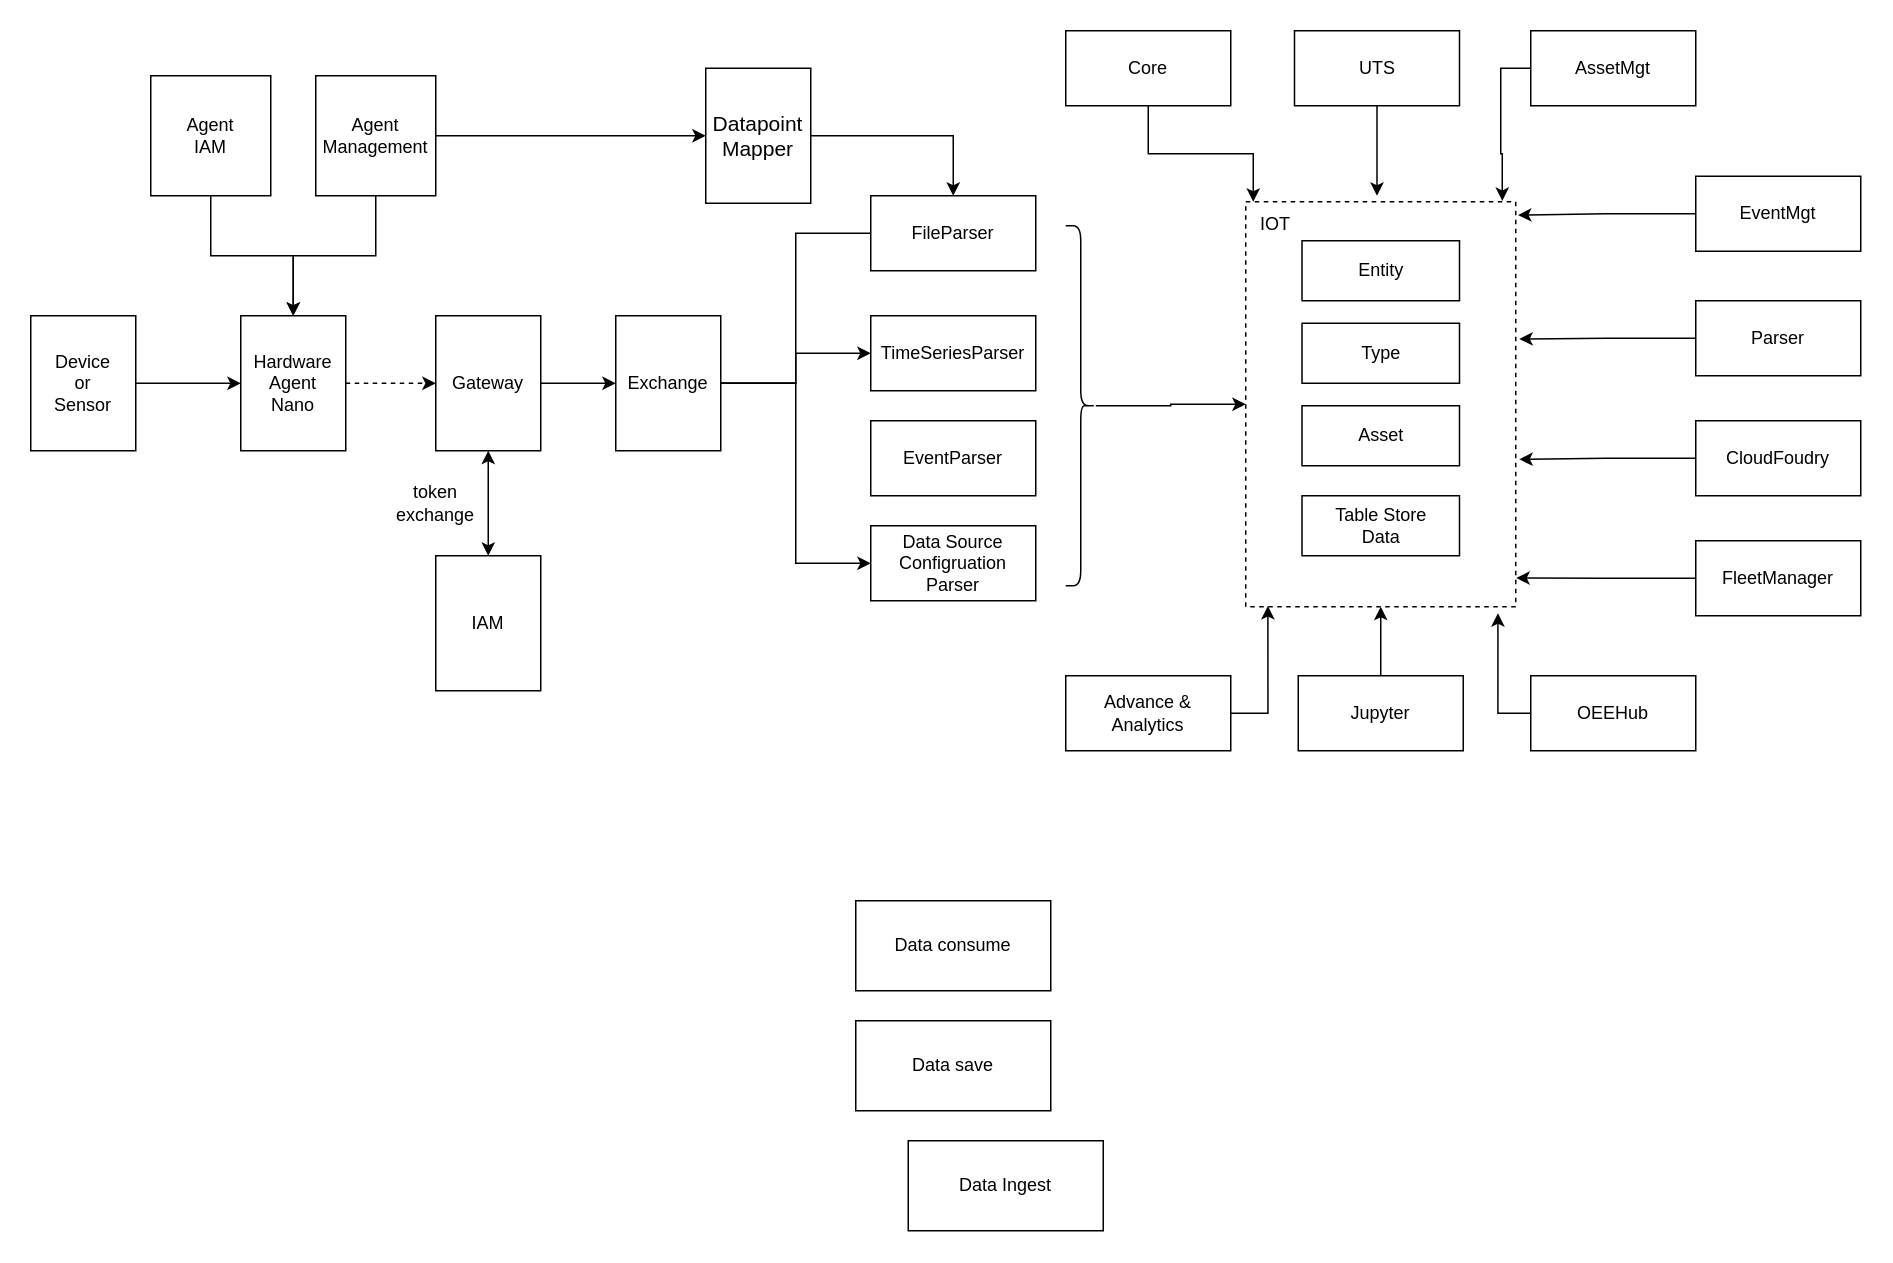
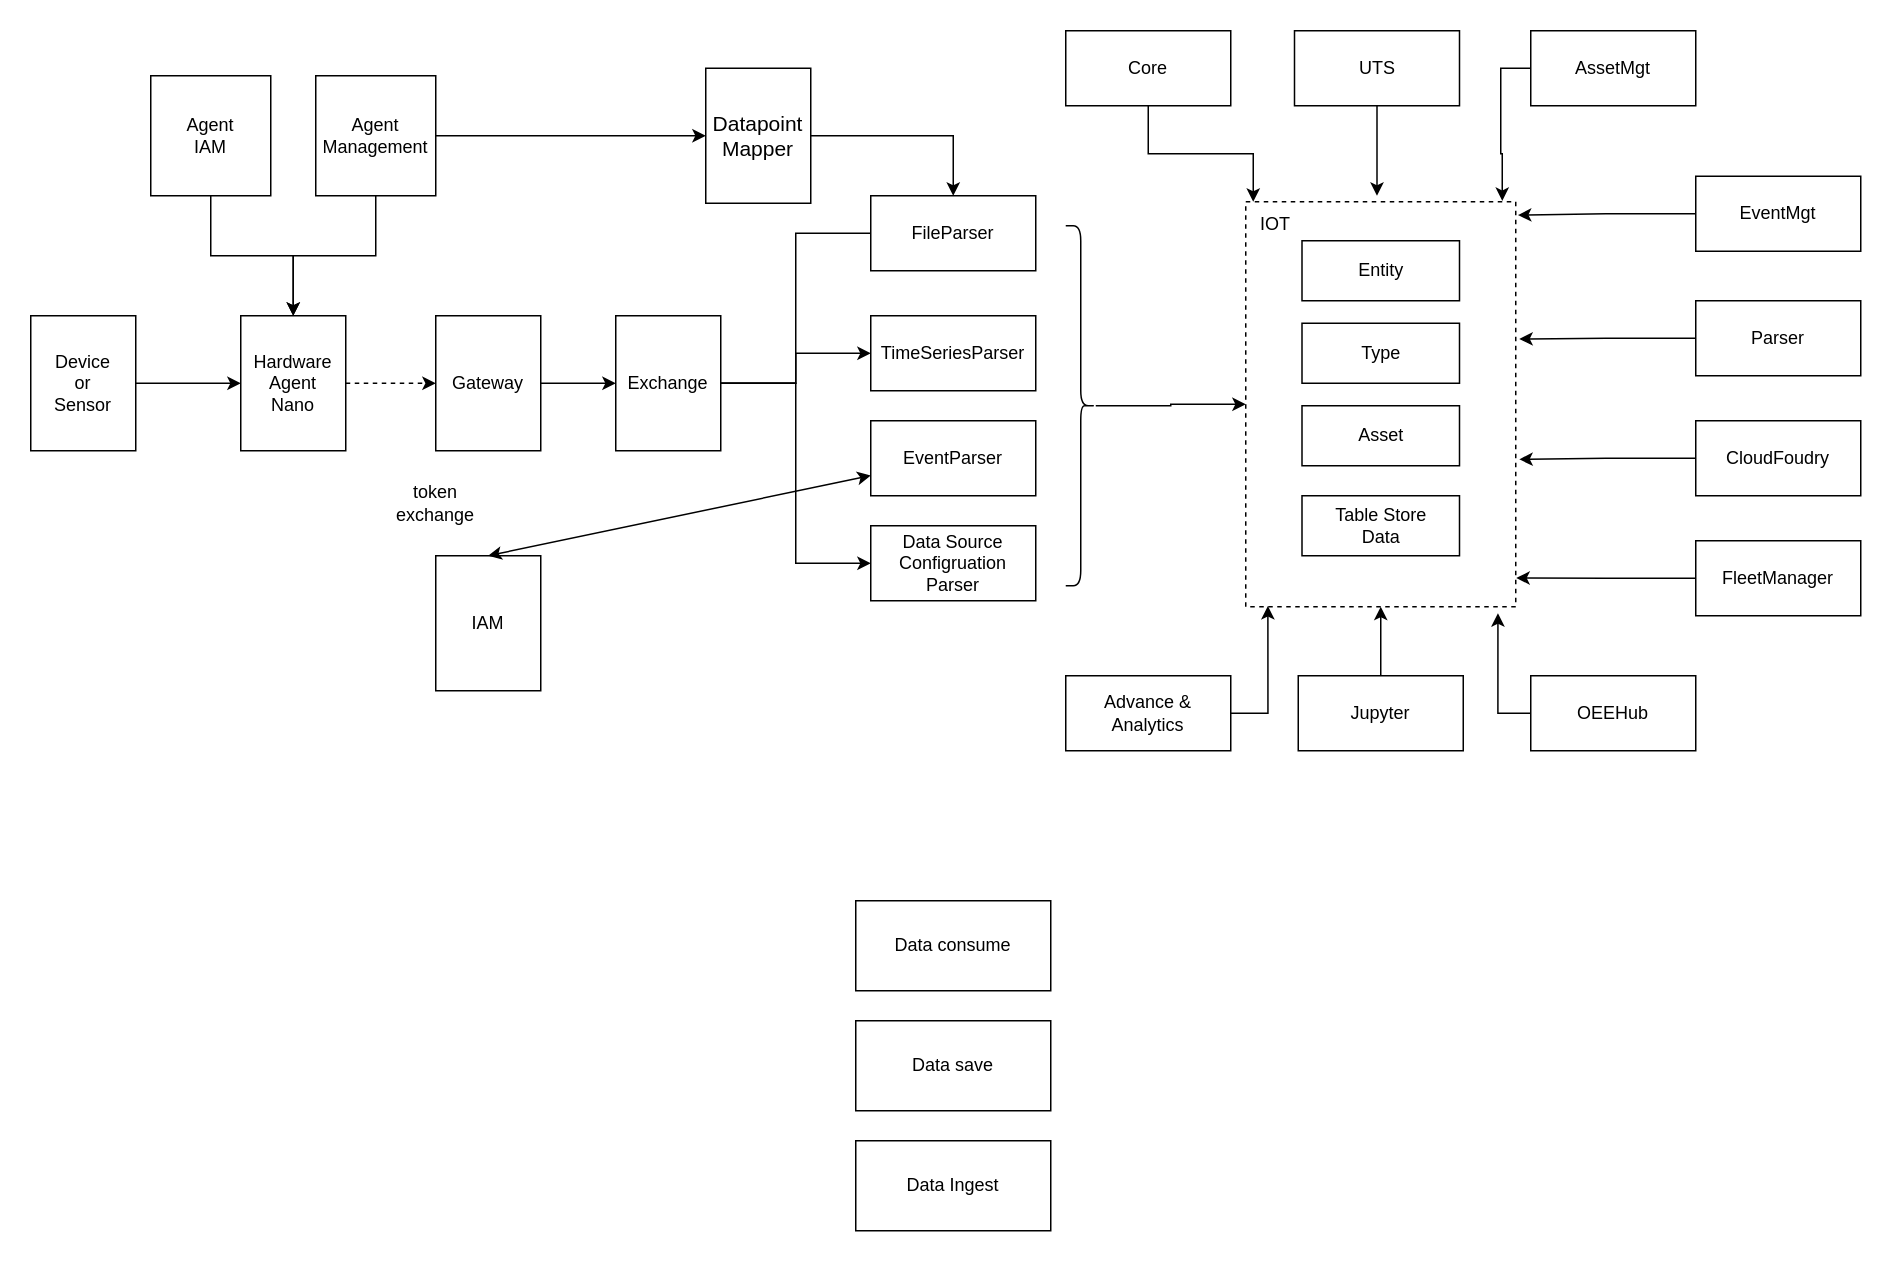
(488, 504) -> (679, 516)
(1006, 1186) -> (953, 1186)
